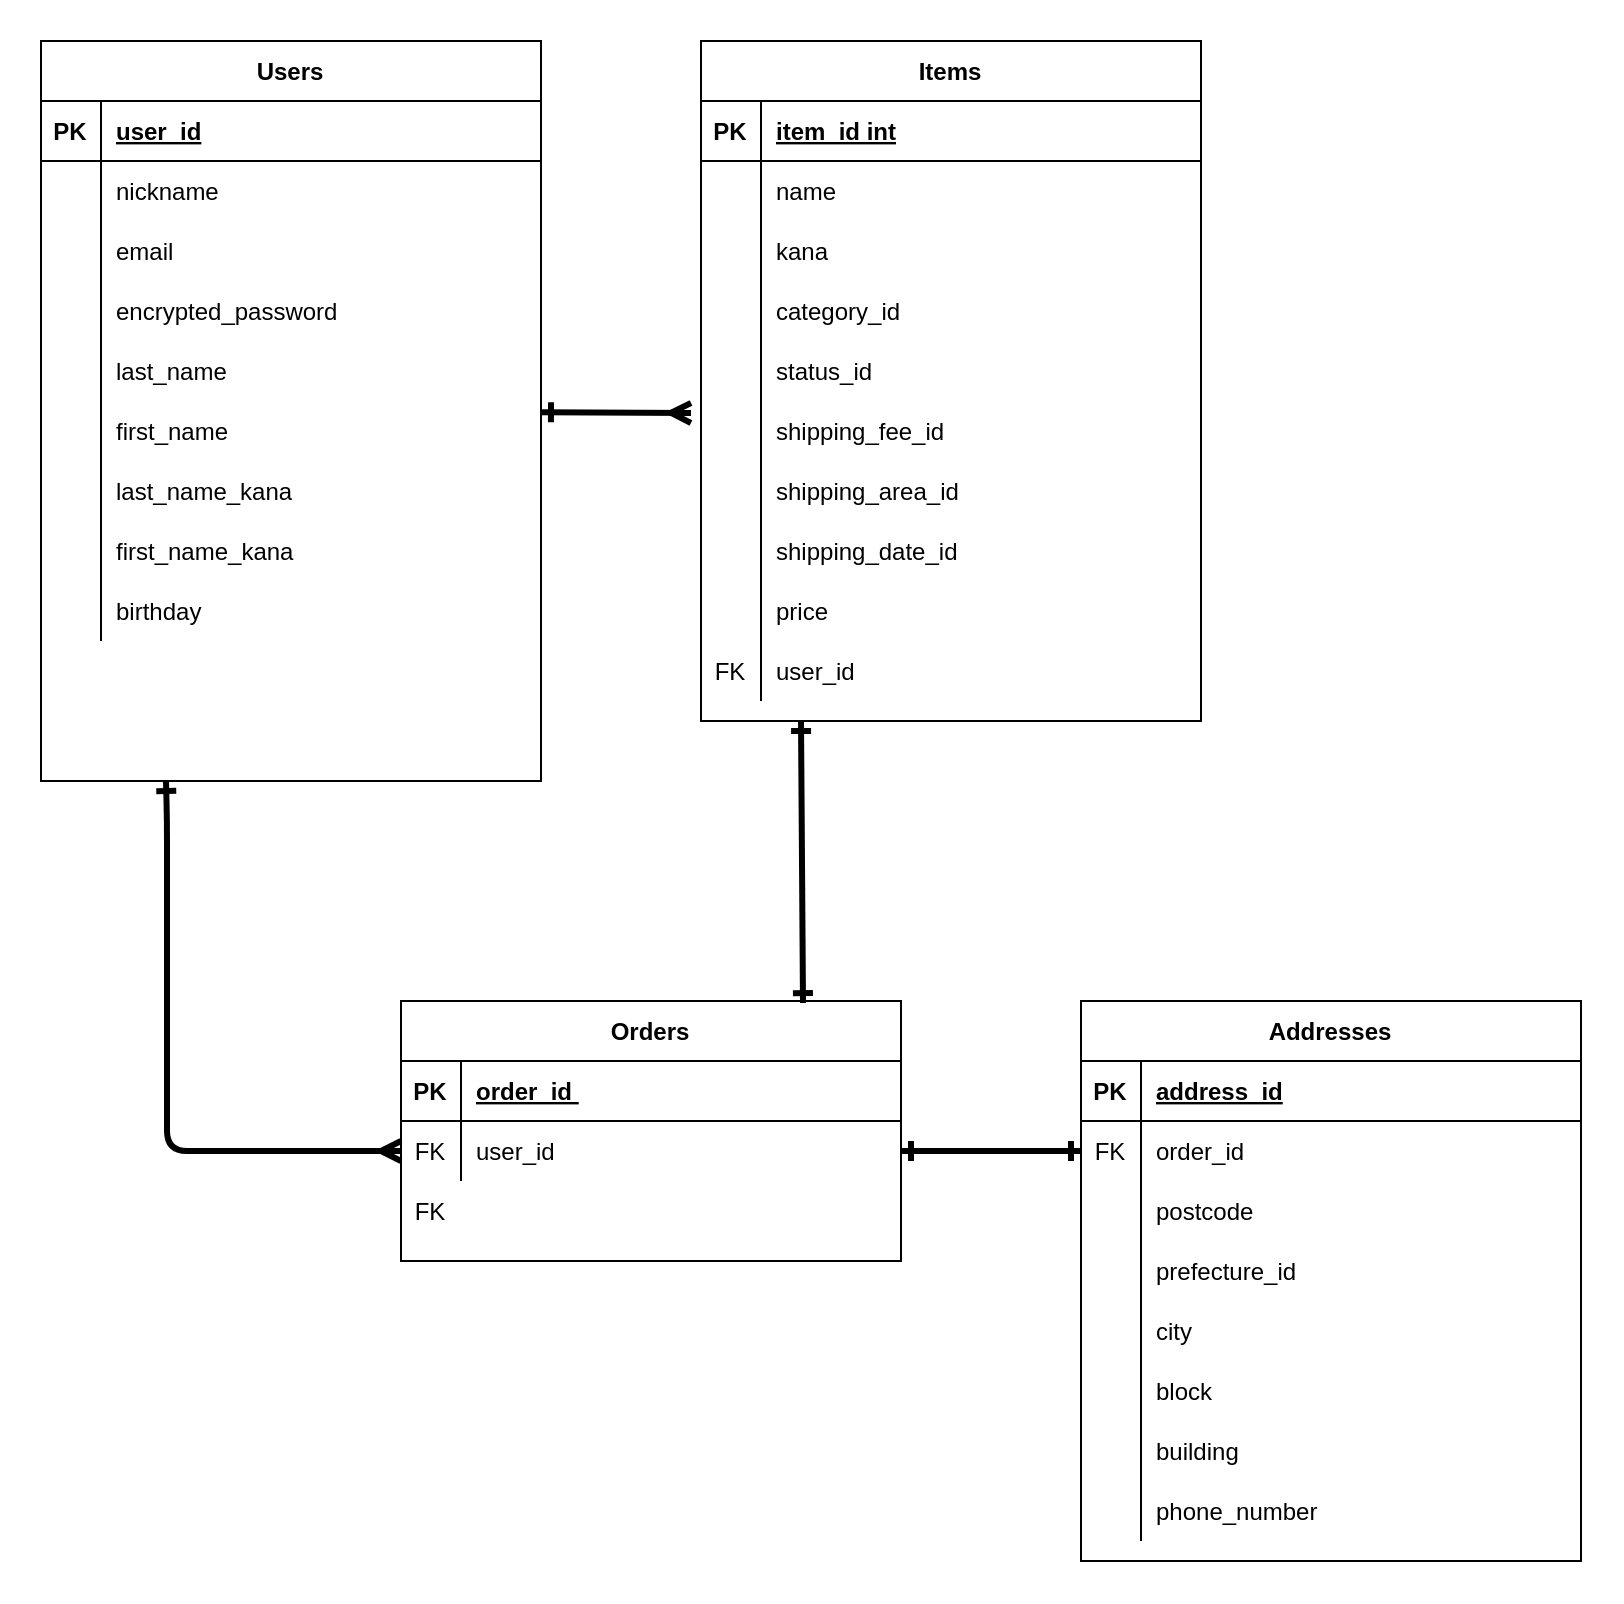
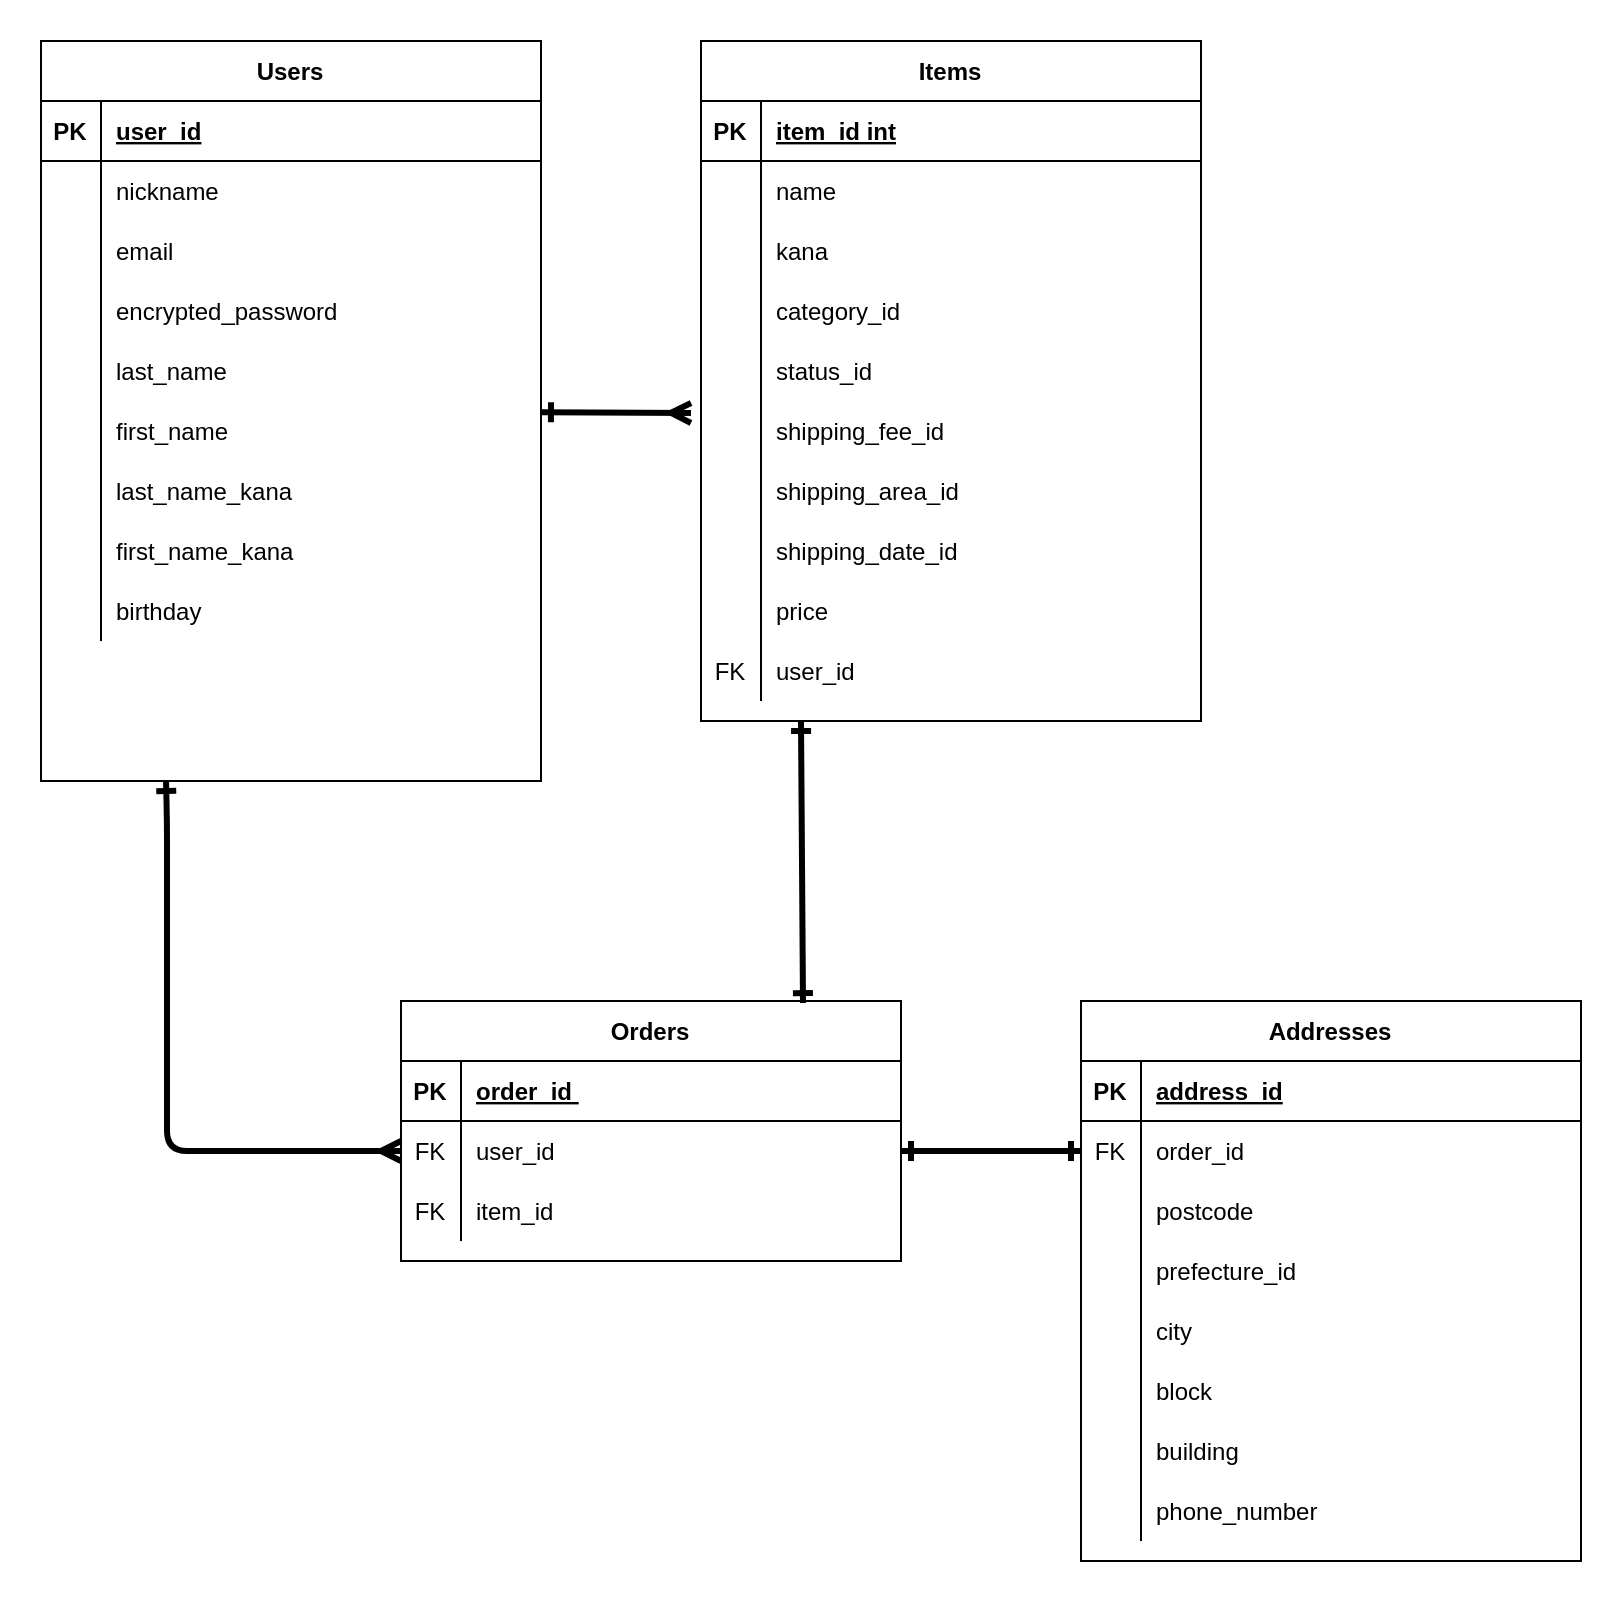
none -> (681, 1211)
